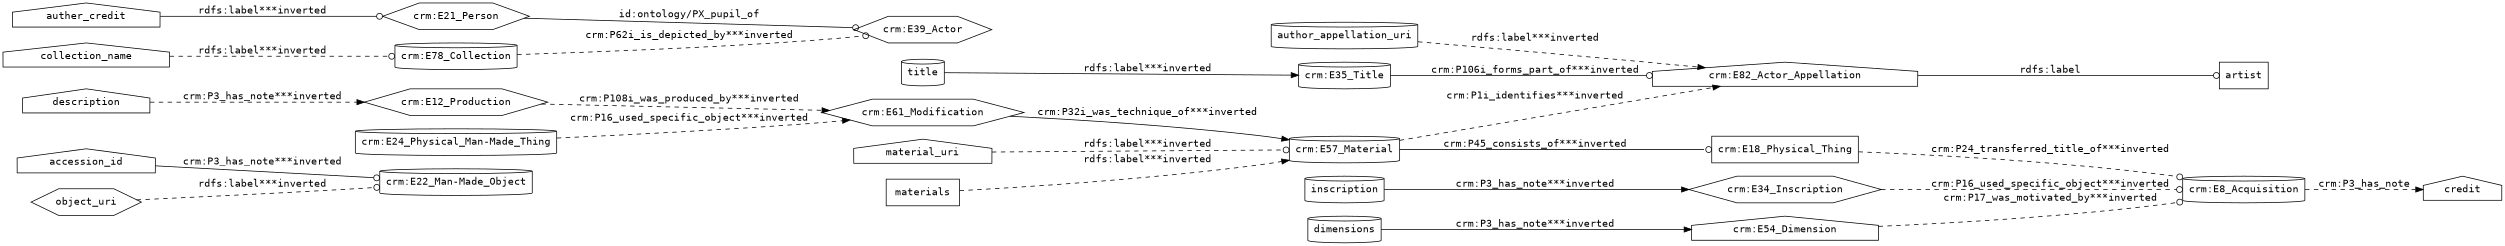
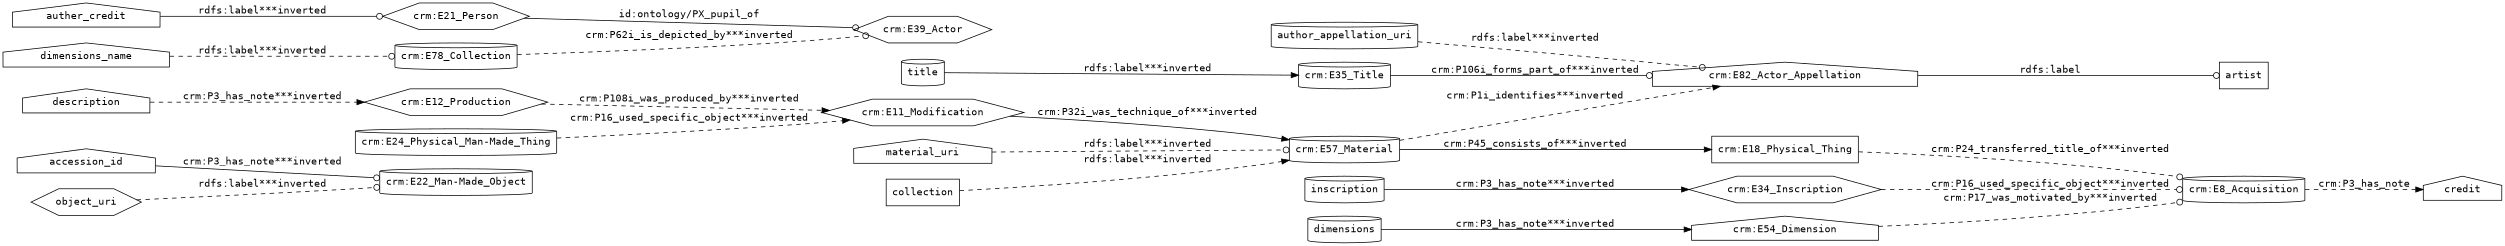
(1559, 54) -> (1559, 54)
(86, 56) -> (86, 56)
(923, 113) -> (923, 113)
(1552, 150) -> (1552, 150)
(923, 192) -> (923, 192)
